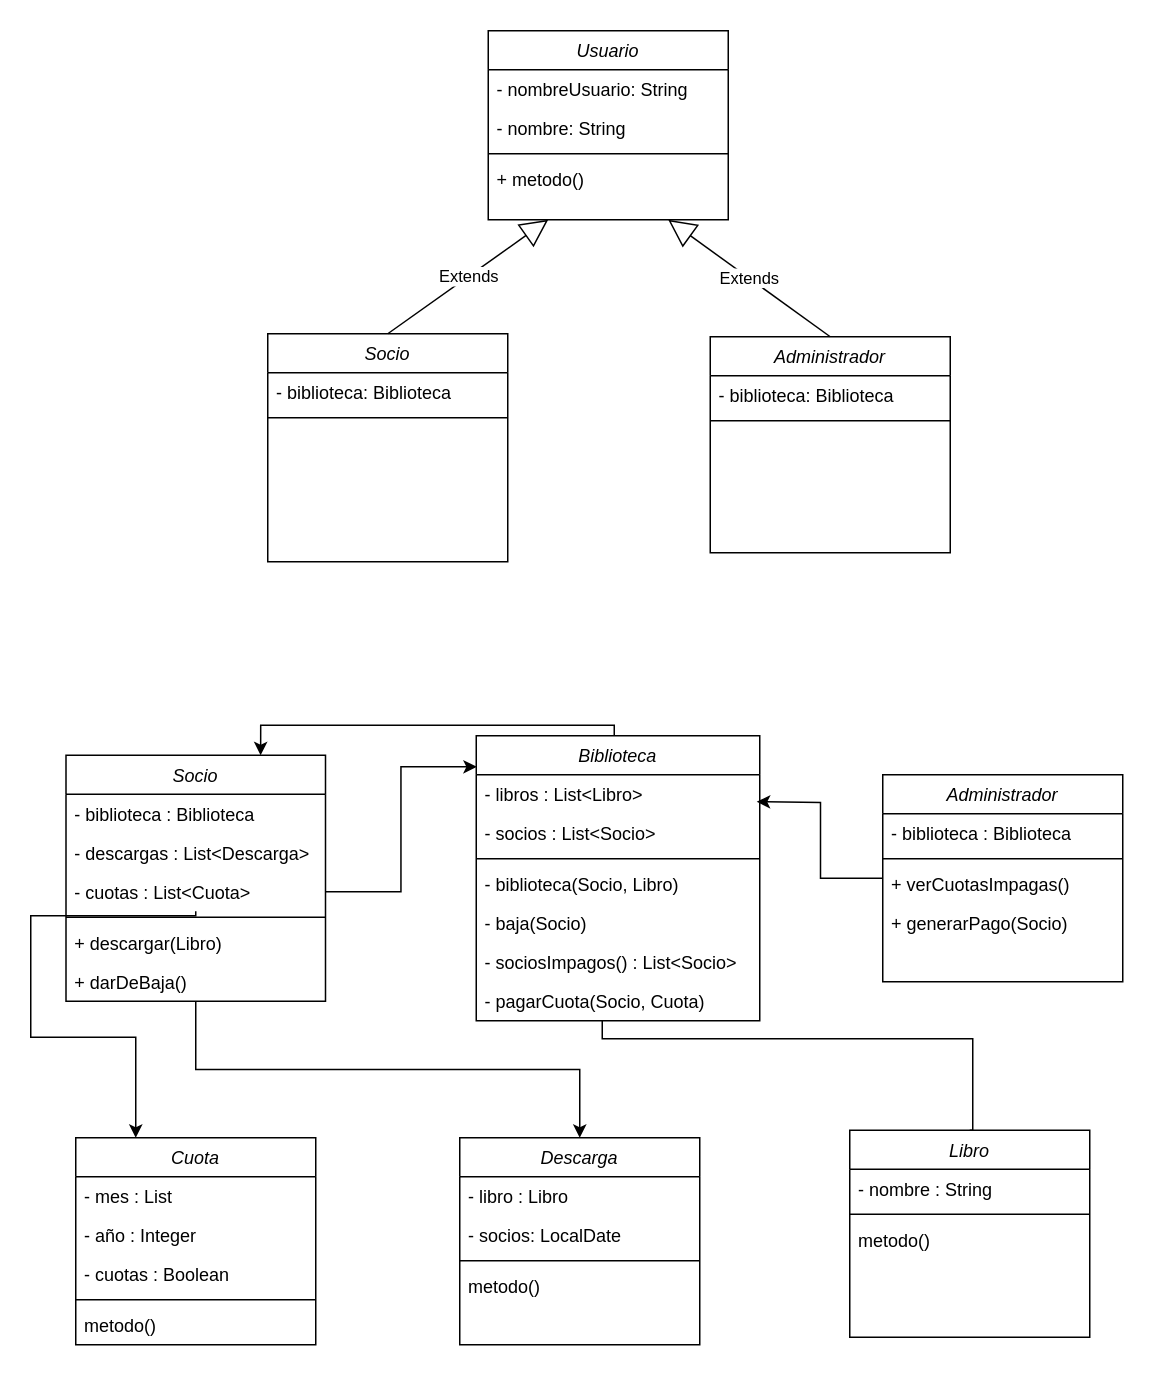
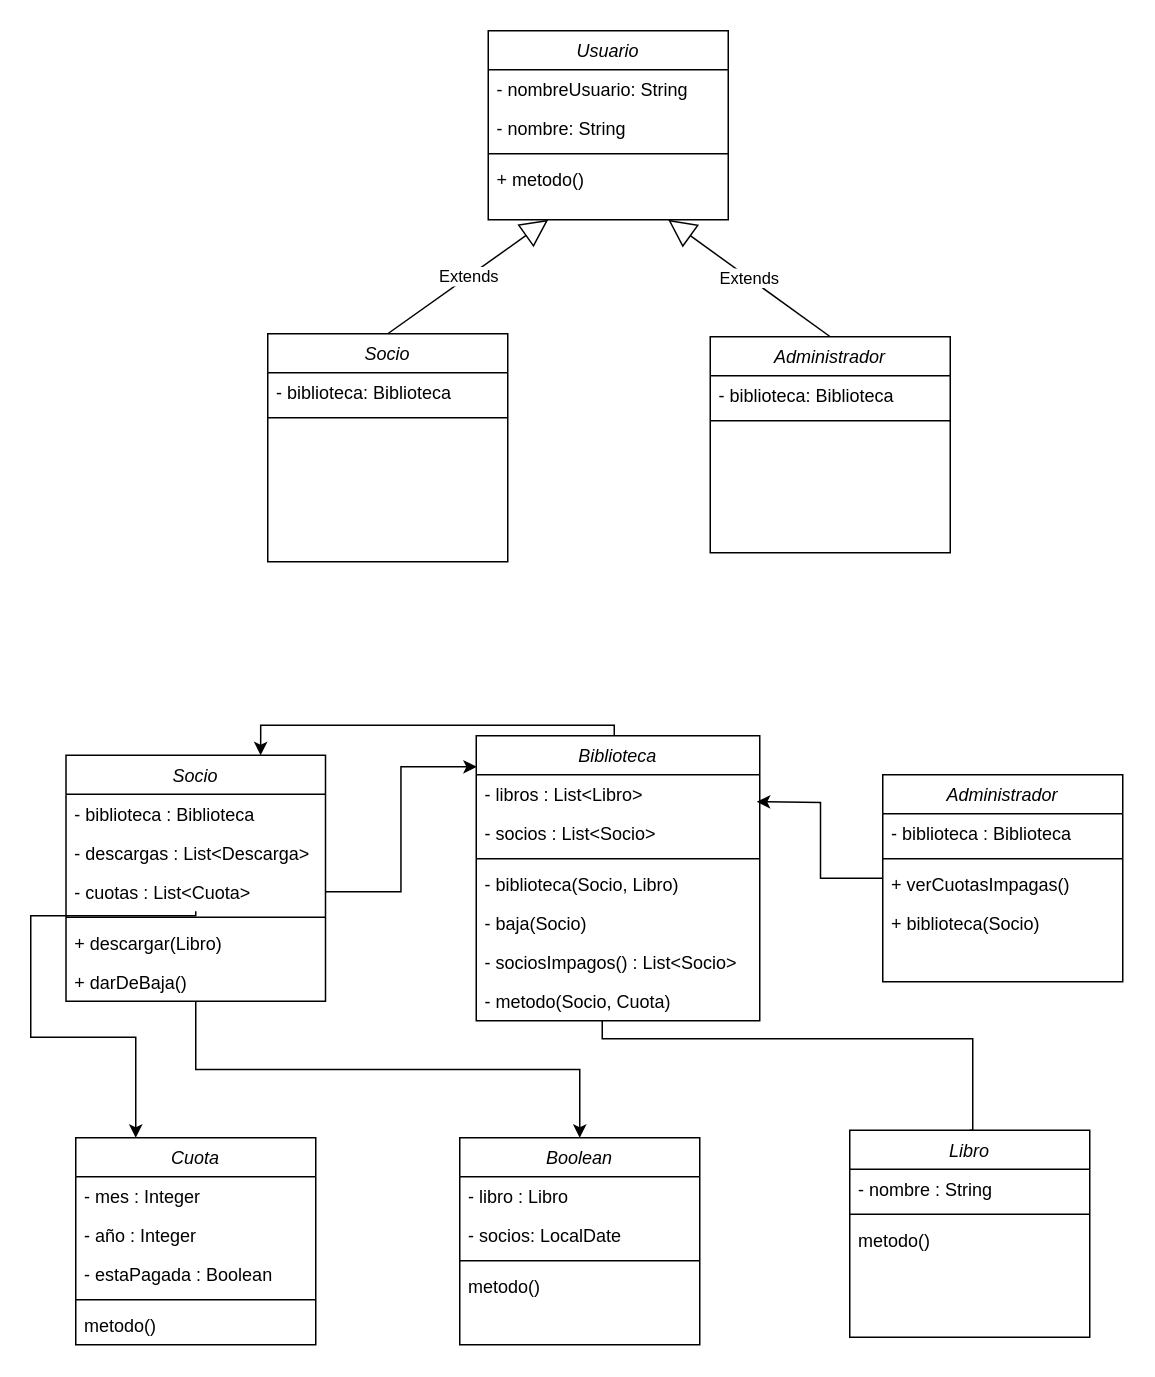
(987, 924) -> (975, 924)
(606, 1002) -> (586, 1002)
(579, 1158) -> (579, 1158)
(133, 1197) -> (150, 1197)
(163, 1275) -> (183, 1275)
